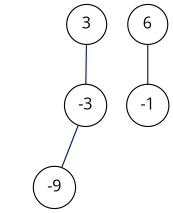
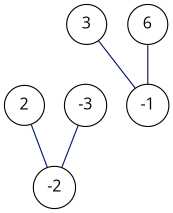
(86, 64) -> (117, 64)
none -> (24, 105)
(54, 187) -> (54, 187)
